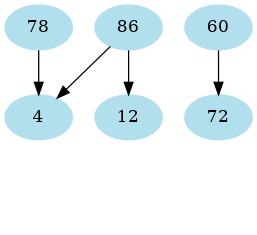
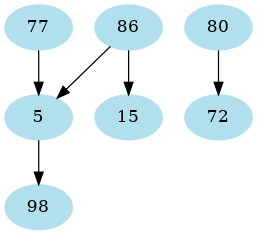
(39, 27) -> (39, 27)
(219, 27) -> (219, 27)
(39, 117) -> (39, 117)
(129, 117) -> (129, 117)
none -> (39, 207)
